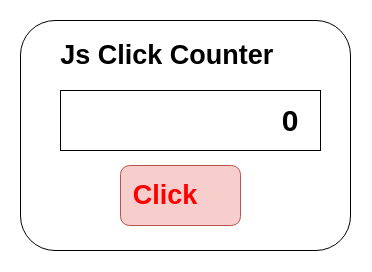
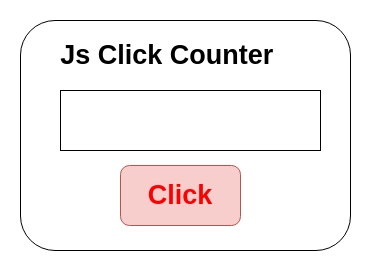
(291, 121) -> none
(166, 196) -> (181, 196)
